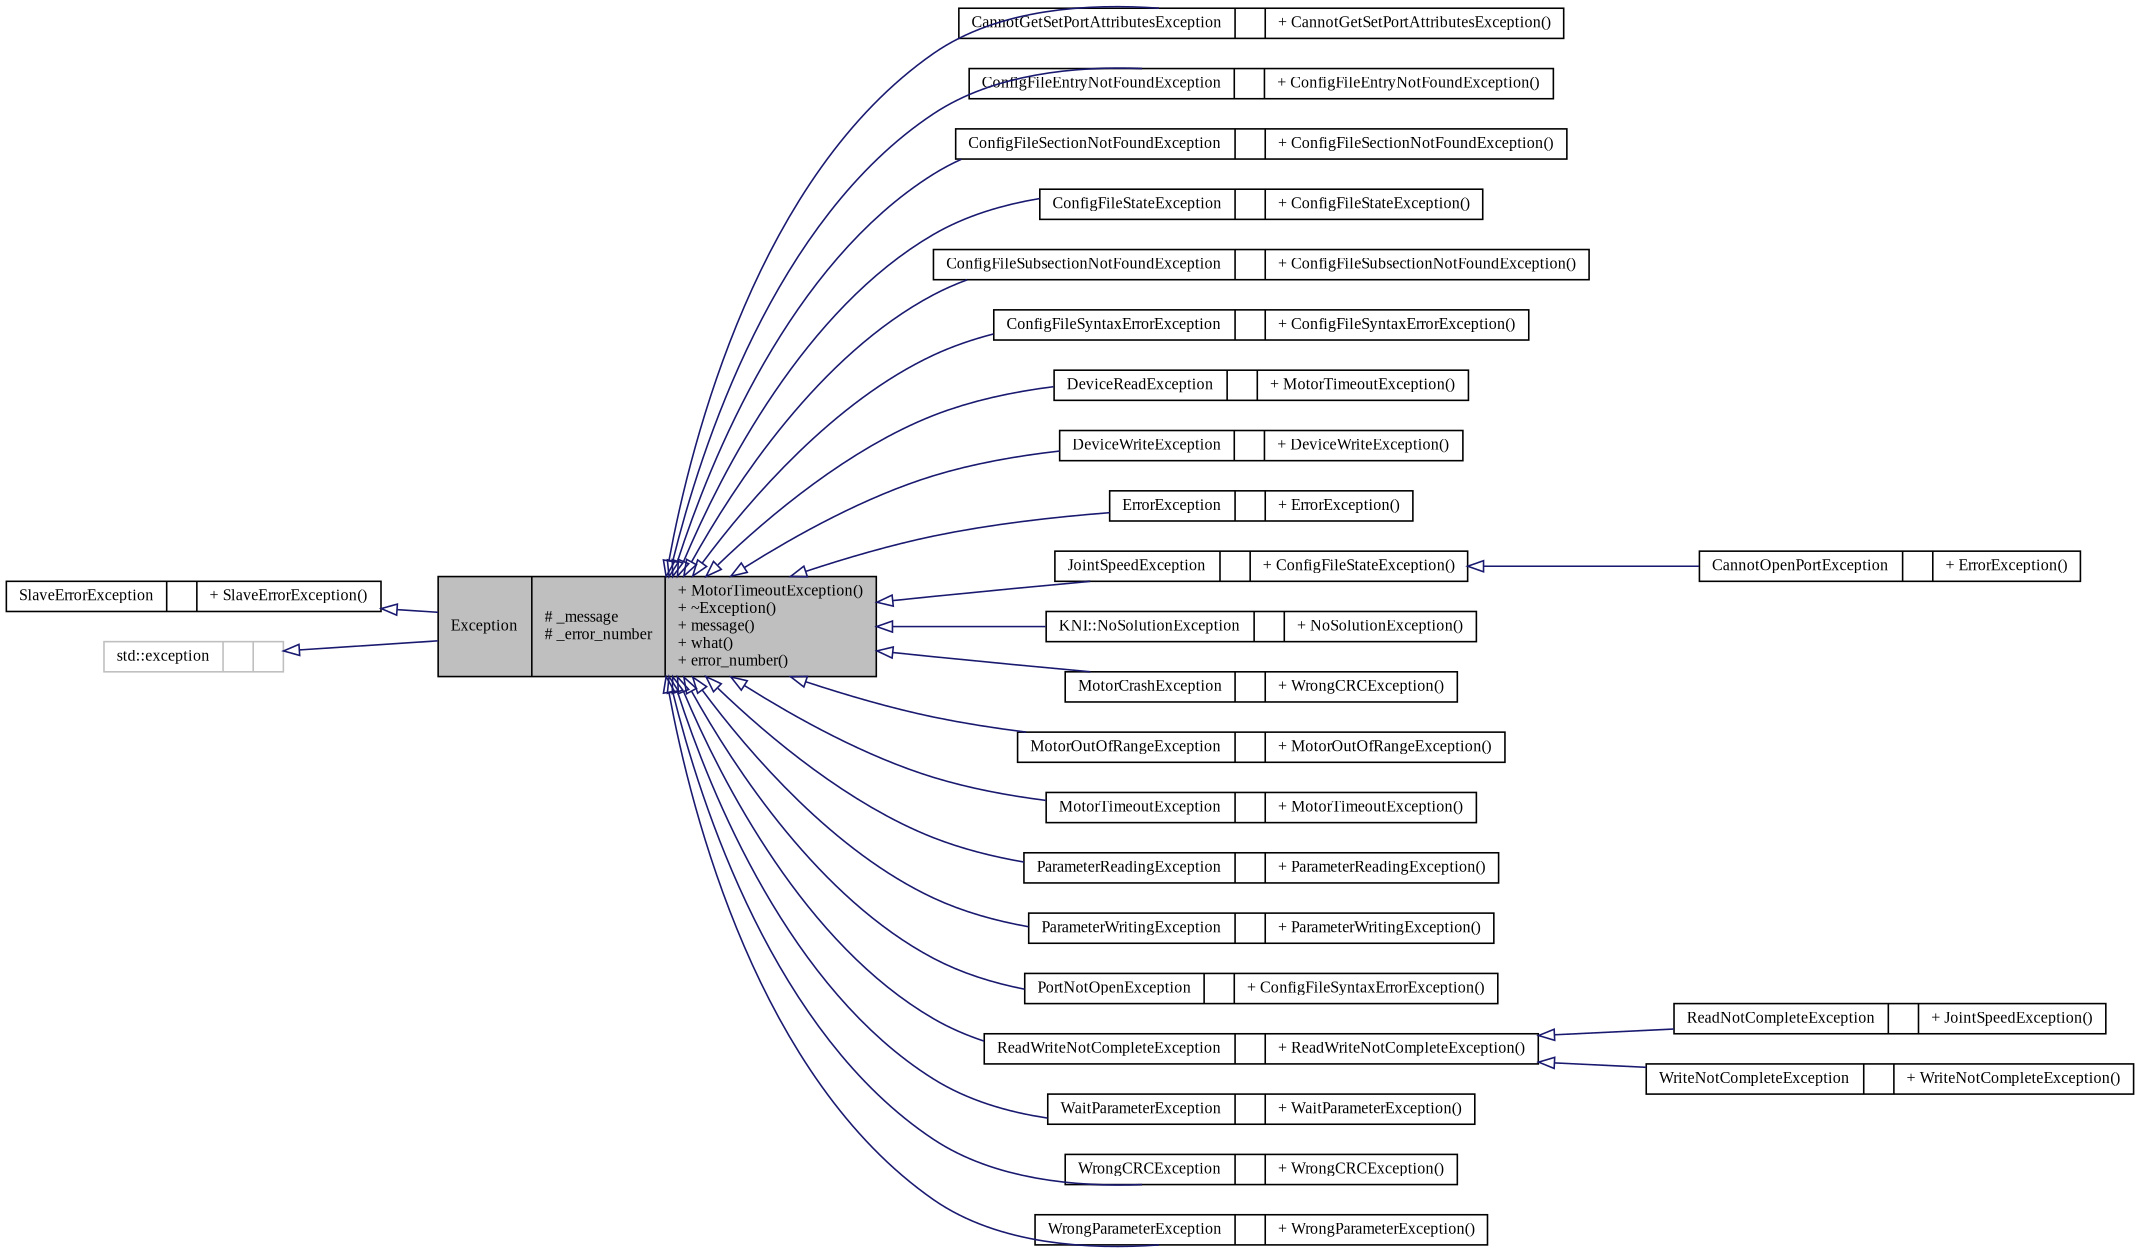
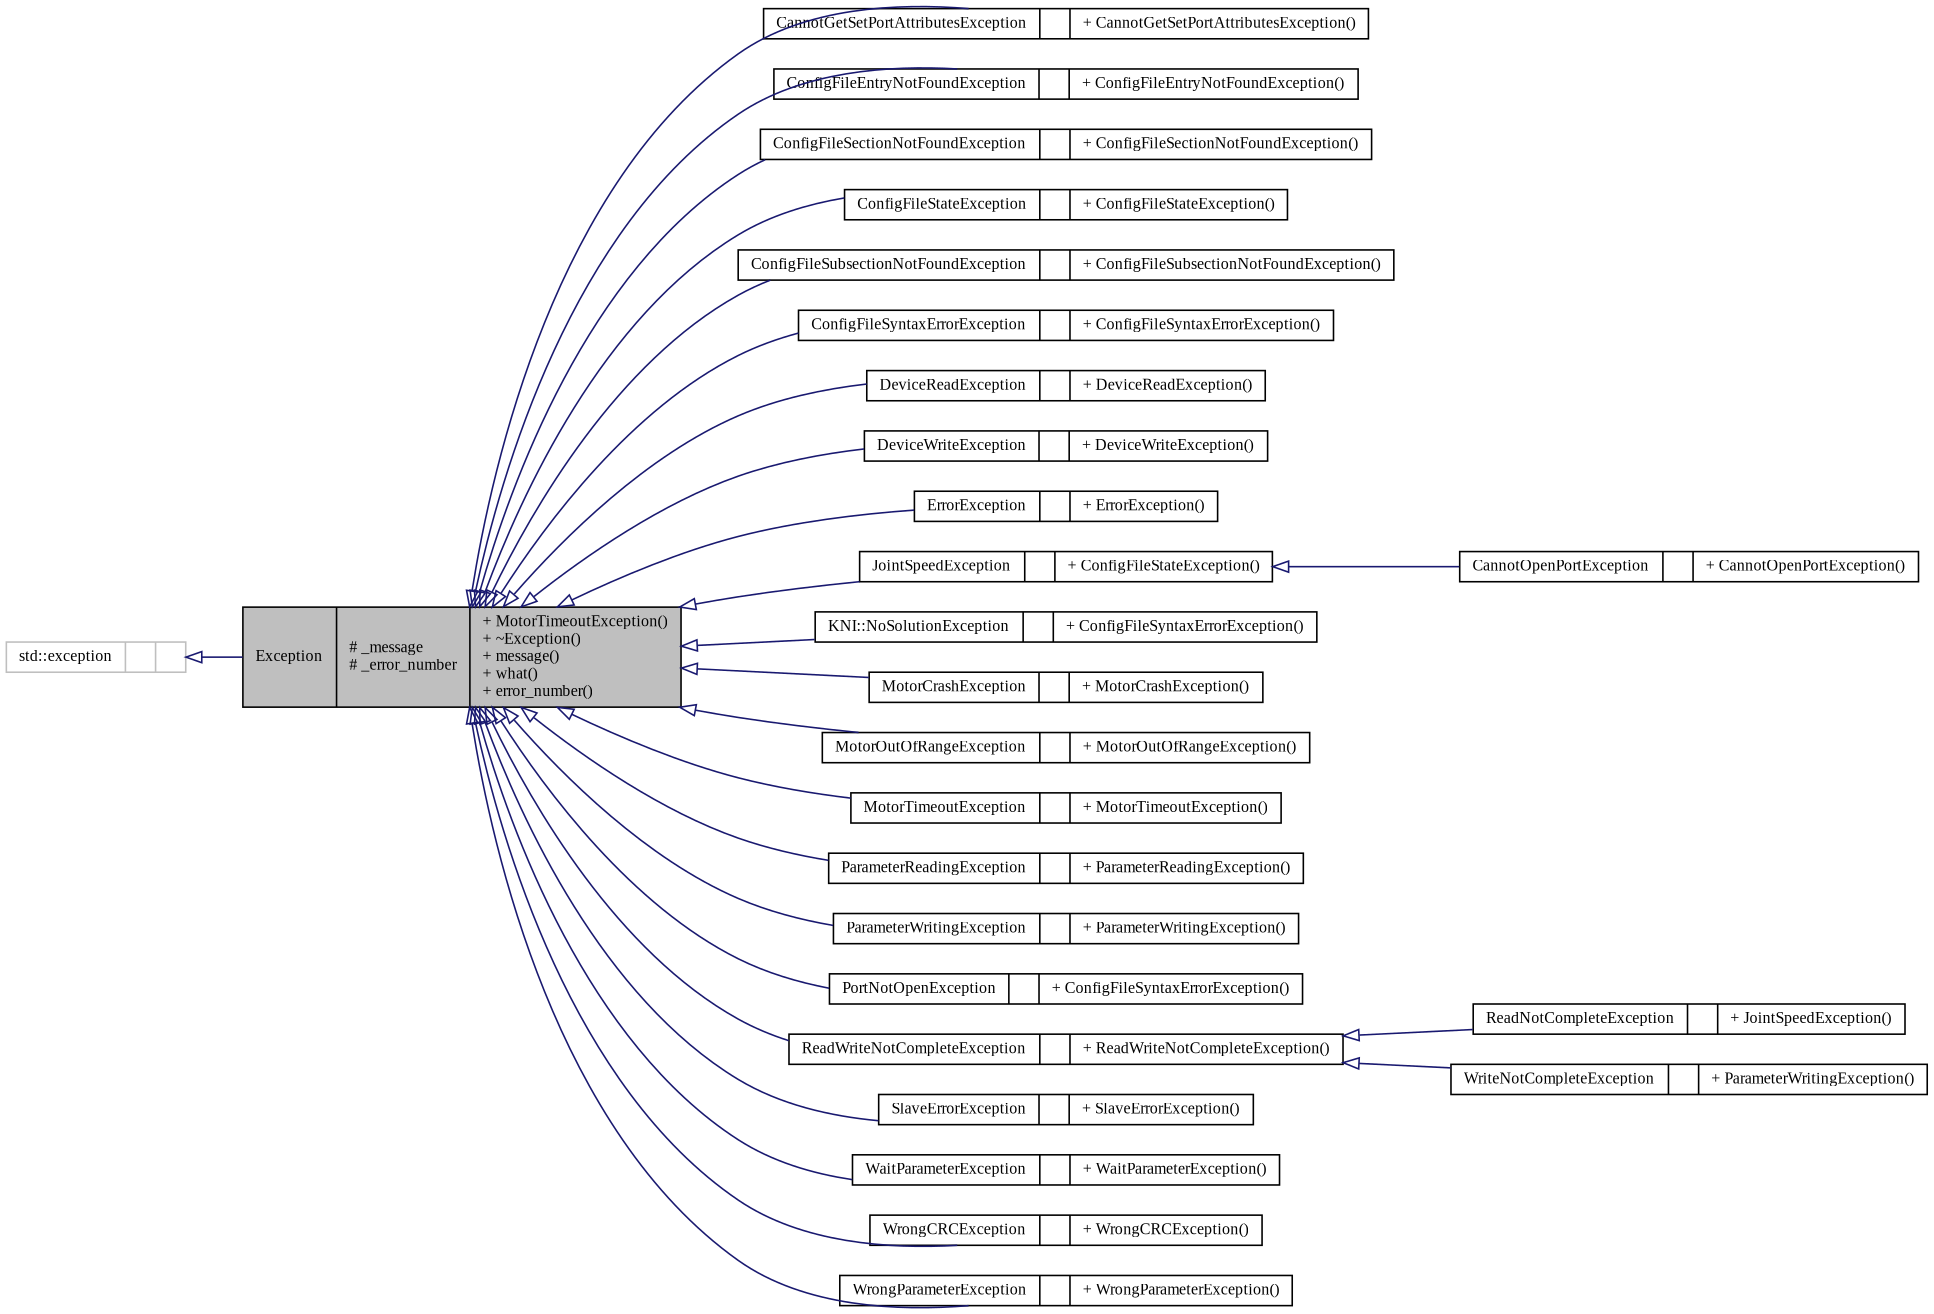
(1363, 384) -> (1168, 385)
(2007, 565) -> (1806, 566)
(418, 611) -> (628, 981)
(1380, 626) -> (1185, 626)
(1361, 686) -> (1166, 686)
(2014, 1078) -> (1813, 1079)
